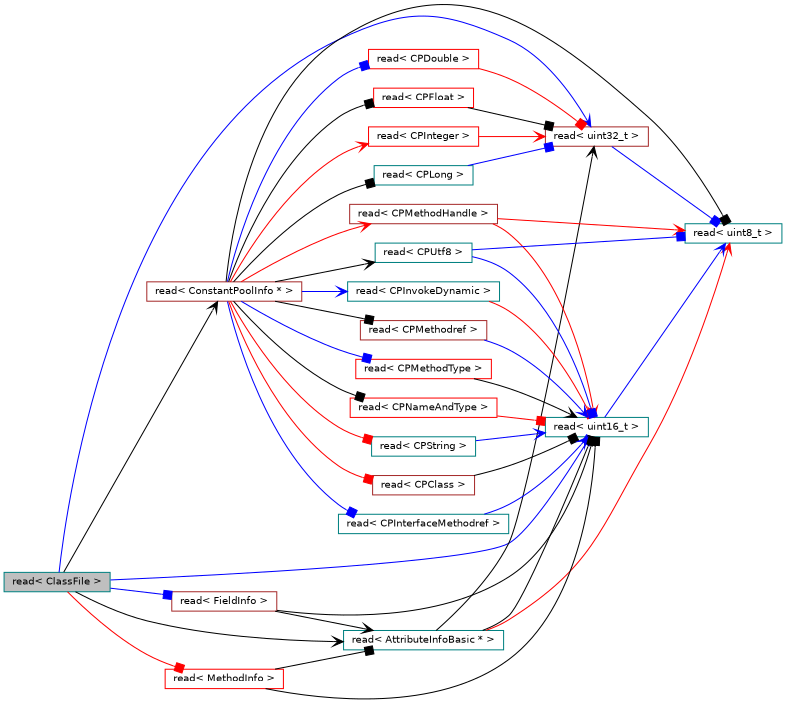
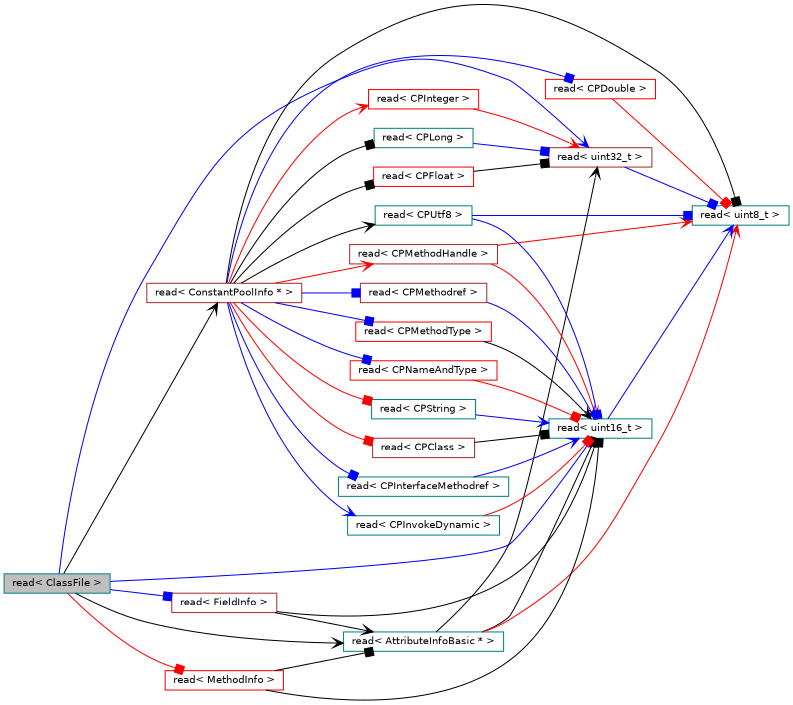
(530, 89) -> (667, 149)
(319, 310) -> (326, 293)
(289, 355) -> (299, 334)
